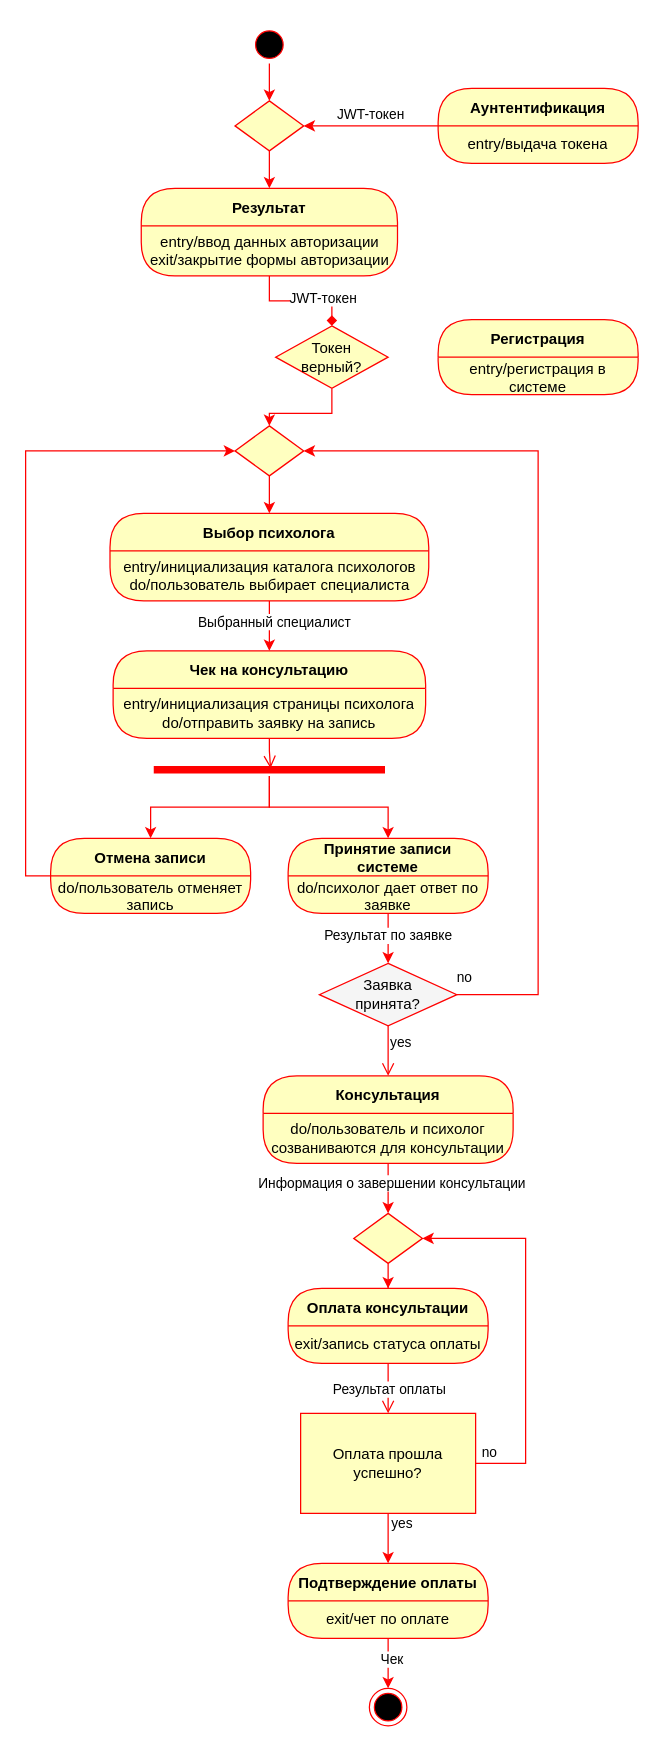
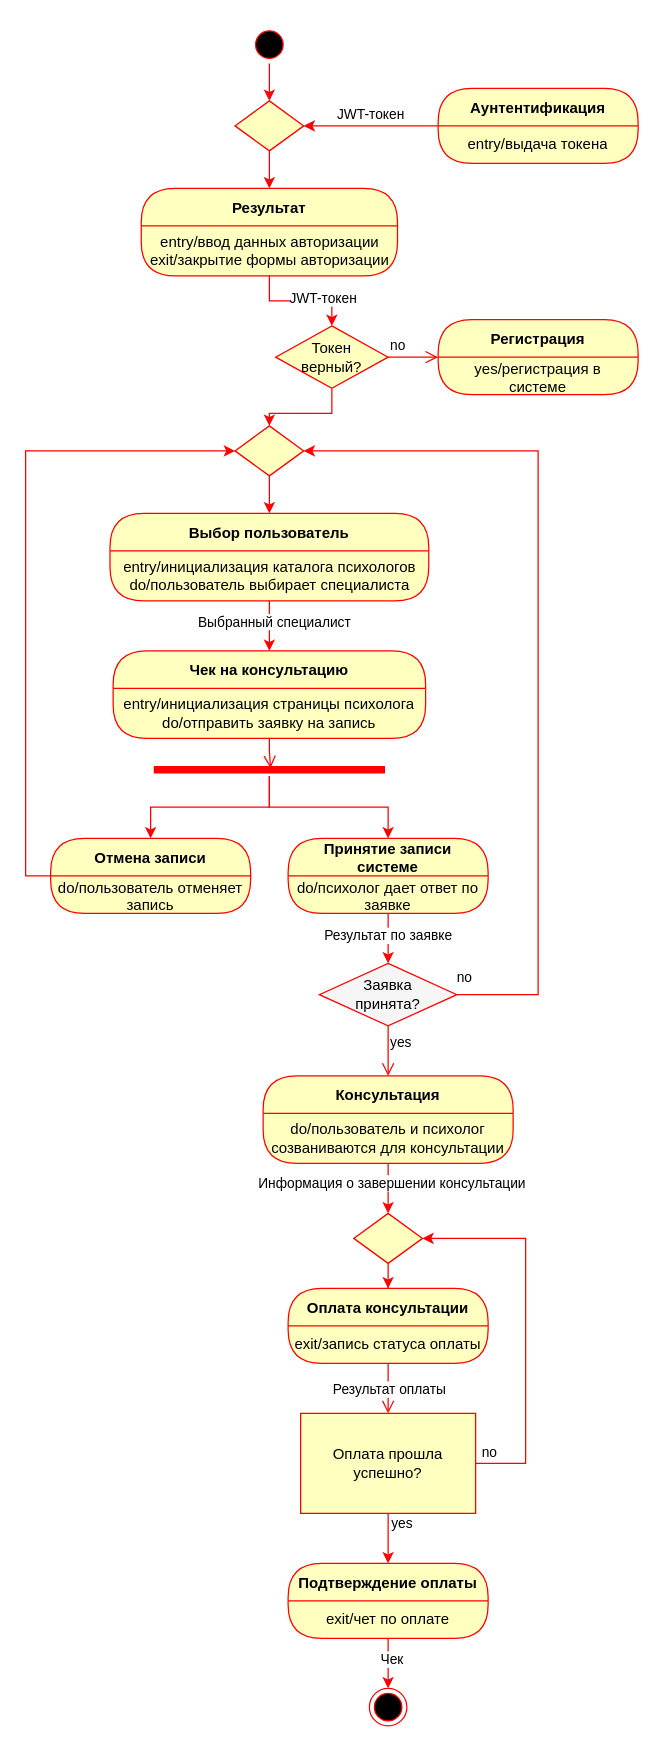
(332, 315) -> (332, 316)
none -> (411, 357)
(538, 376) -> (538, 376)
(269, 533) -> (269, 533)
